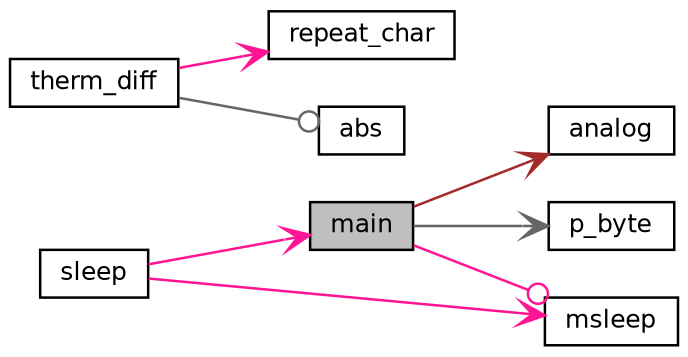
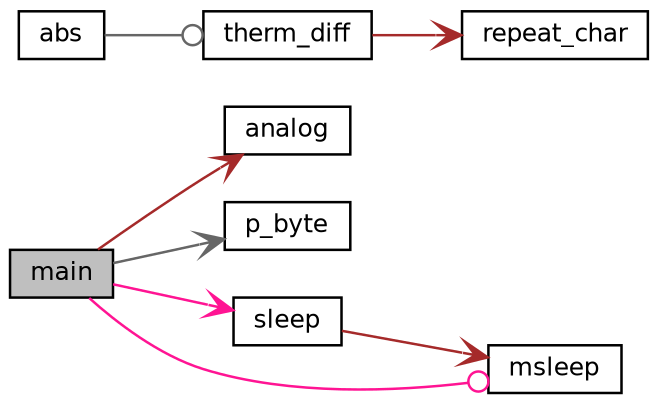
(211, 62) -> (404, 35)
(239, 109) -> (143, 35)
(217, 252) -> (160, 295)
(334, 296) -> (402, 342)
